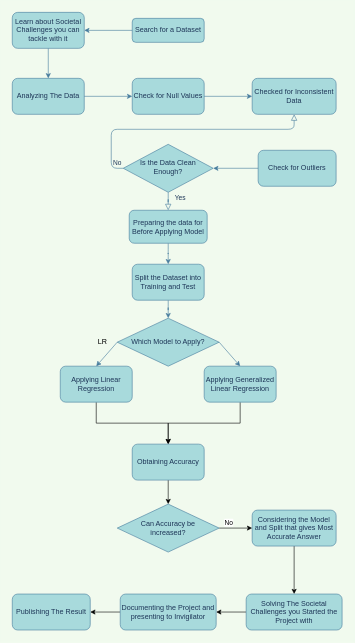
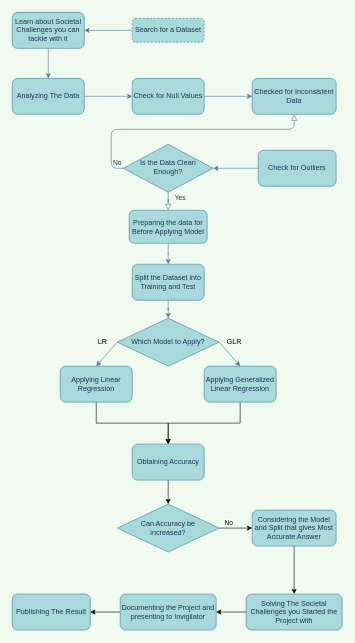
(168, 30) -> (168, 30)
none -> (234, 342)
